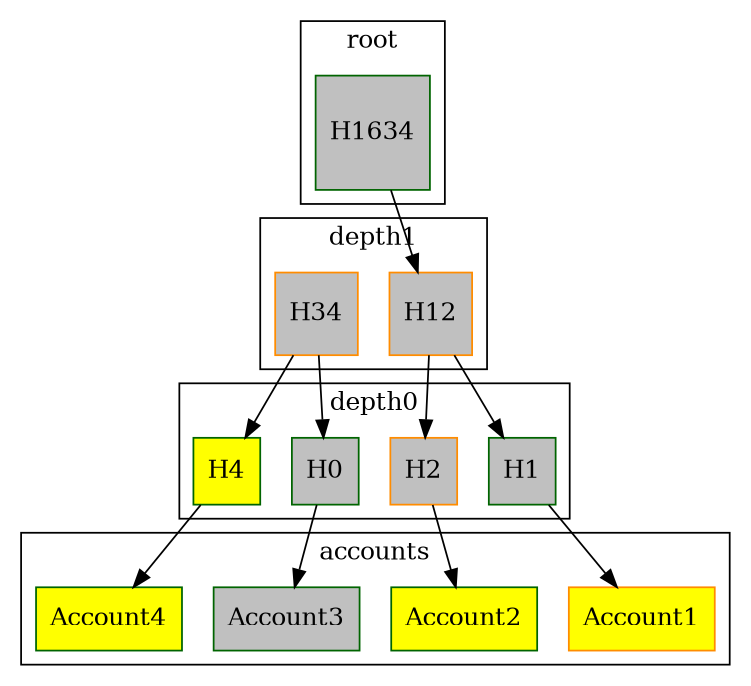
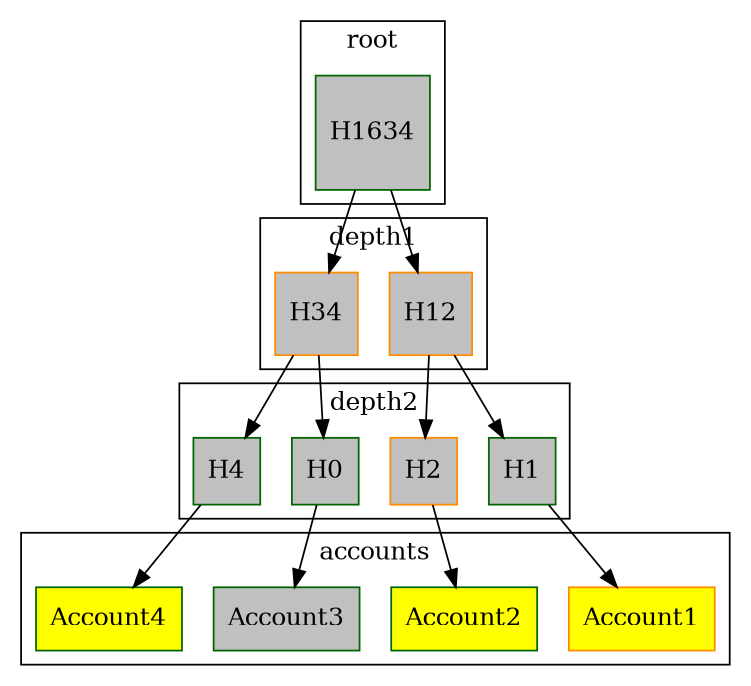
none -> (343, 229)
(375, 404) -> (375, 404)
(227, 471) -> (227, 471)
